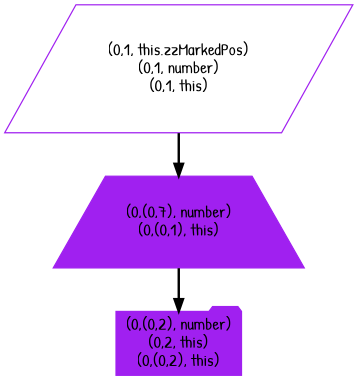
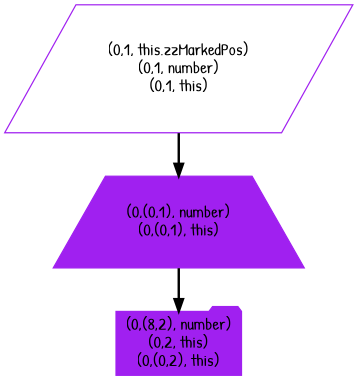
(179, 222) -> (179, 222)
(179, 343) -> (179, 343)
